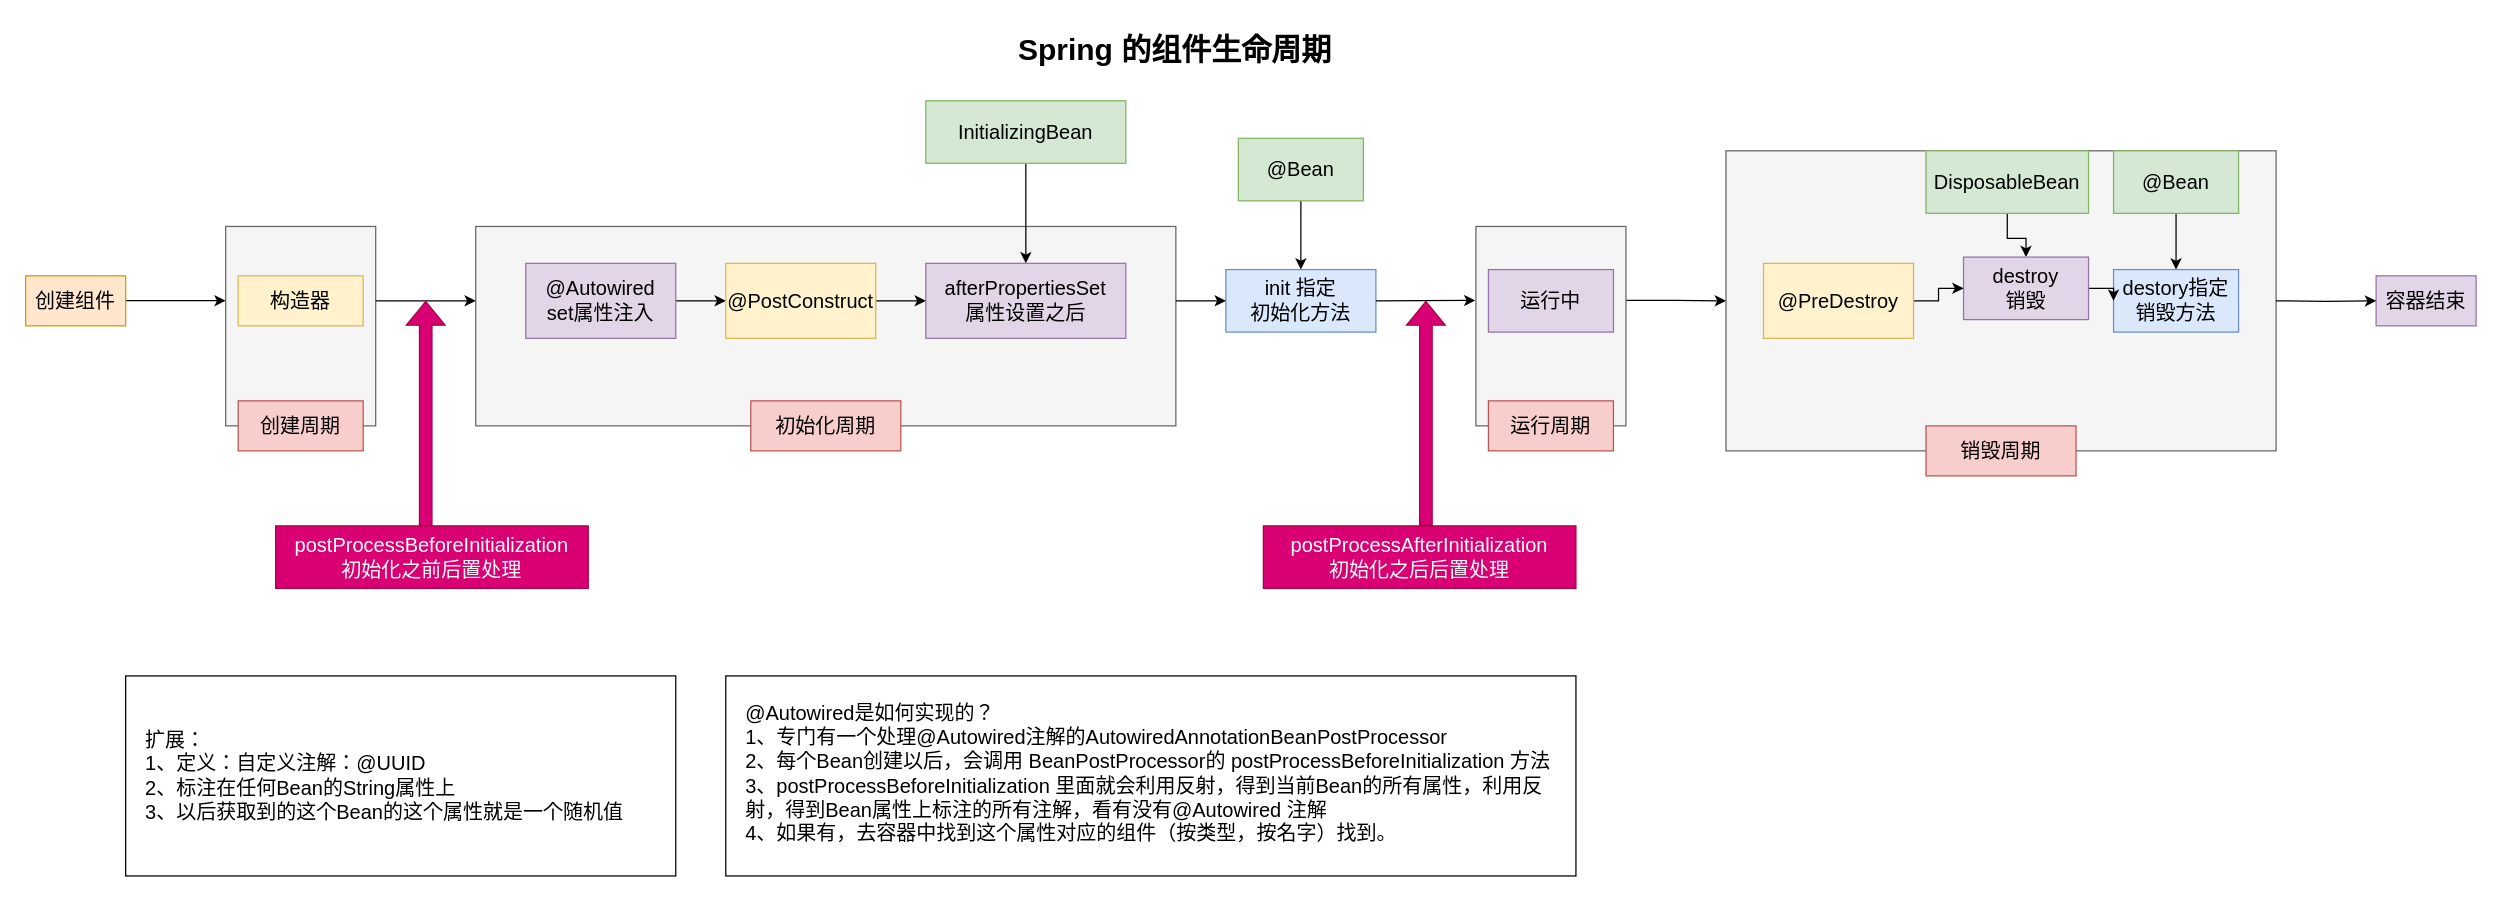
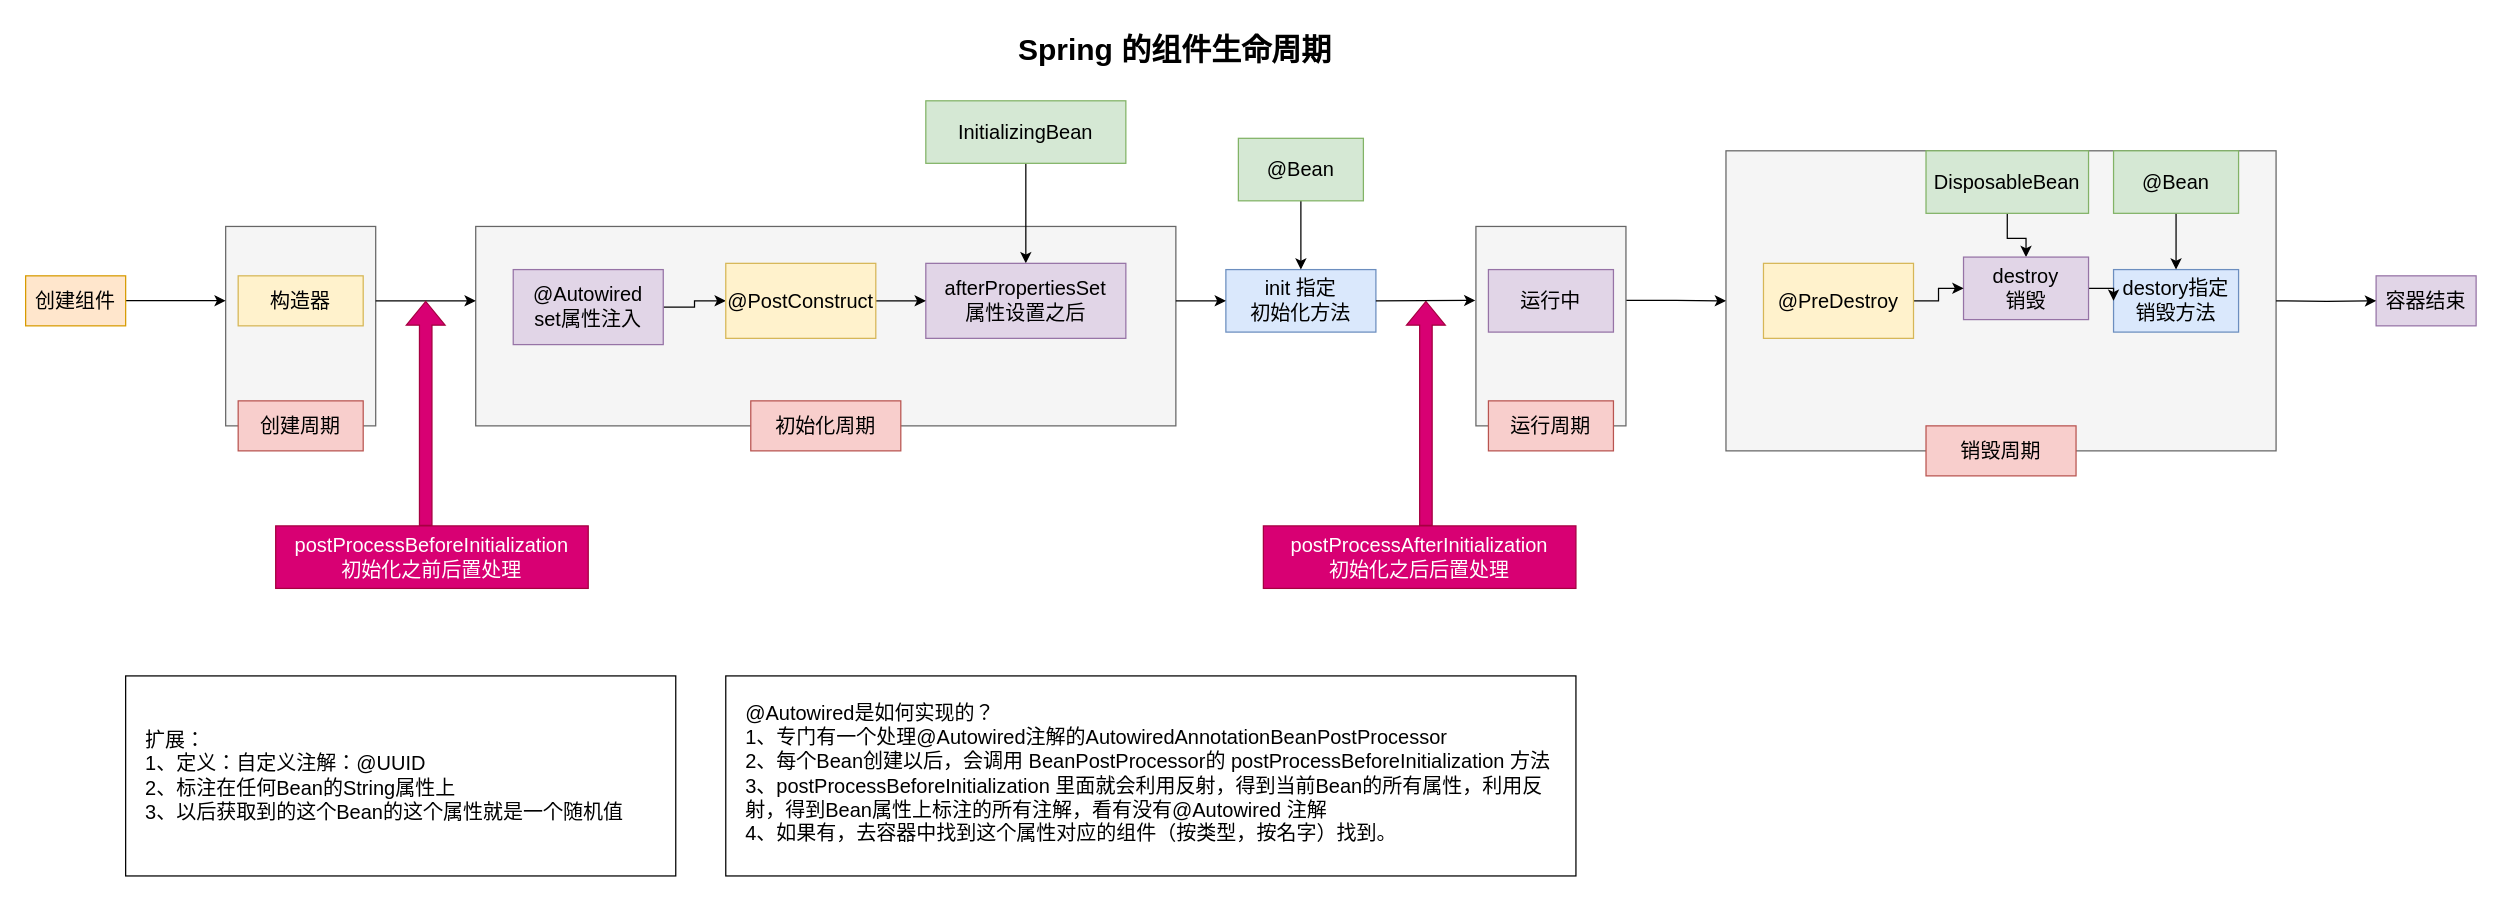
(601, 301) -> (588, 307)
